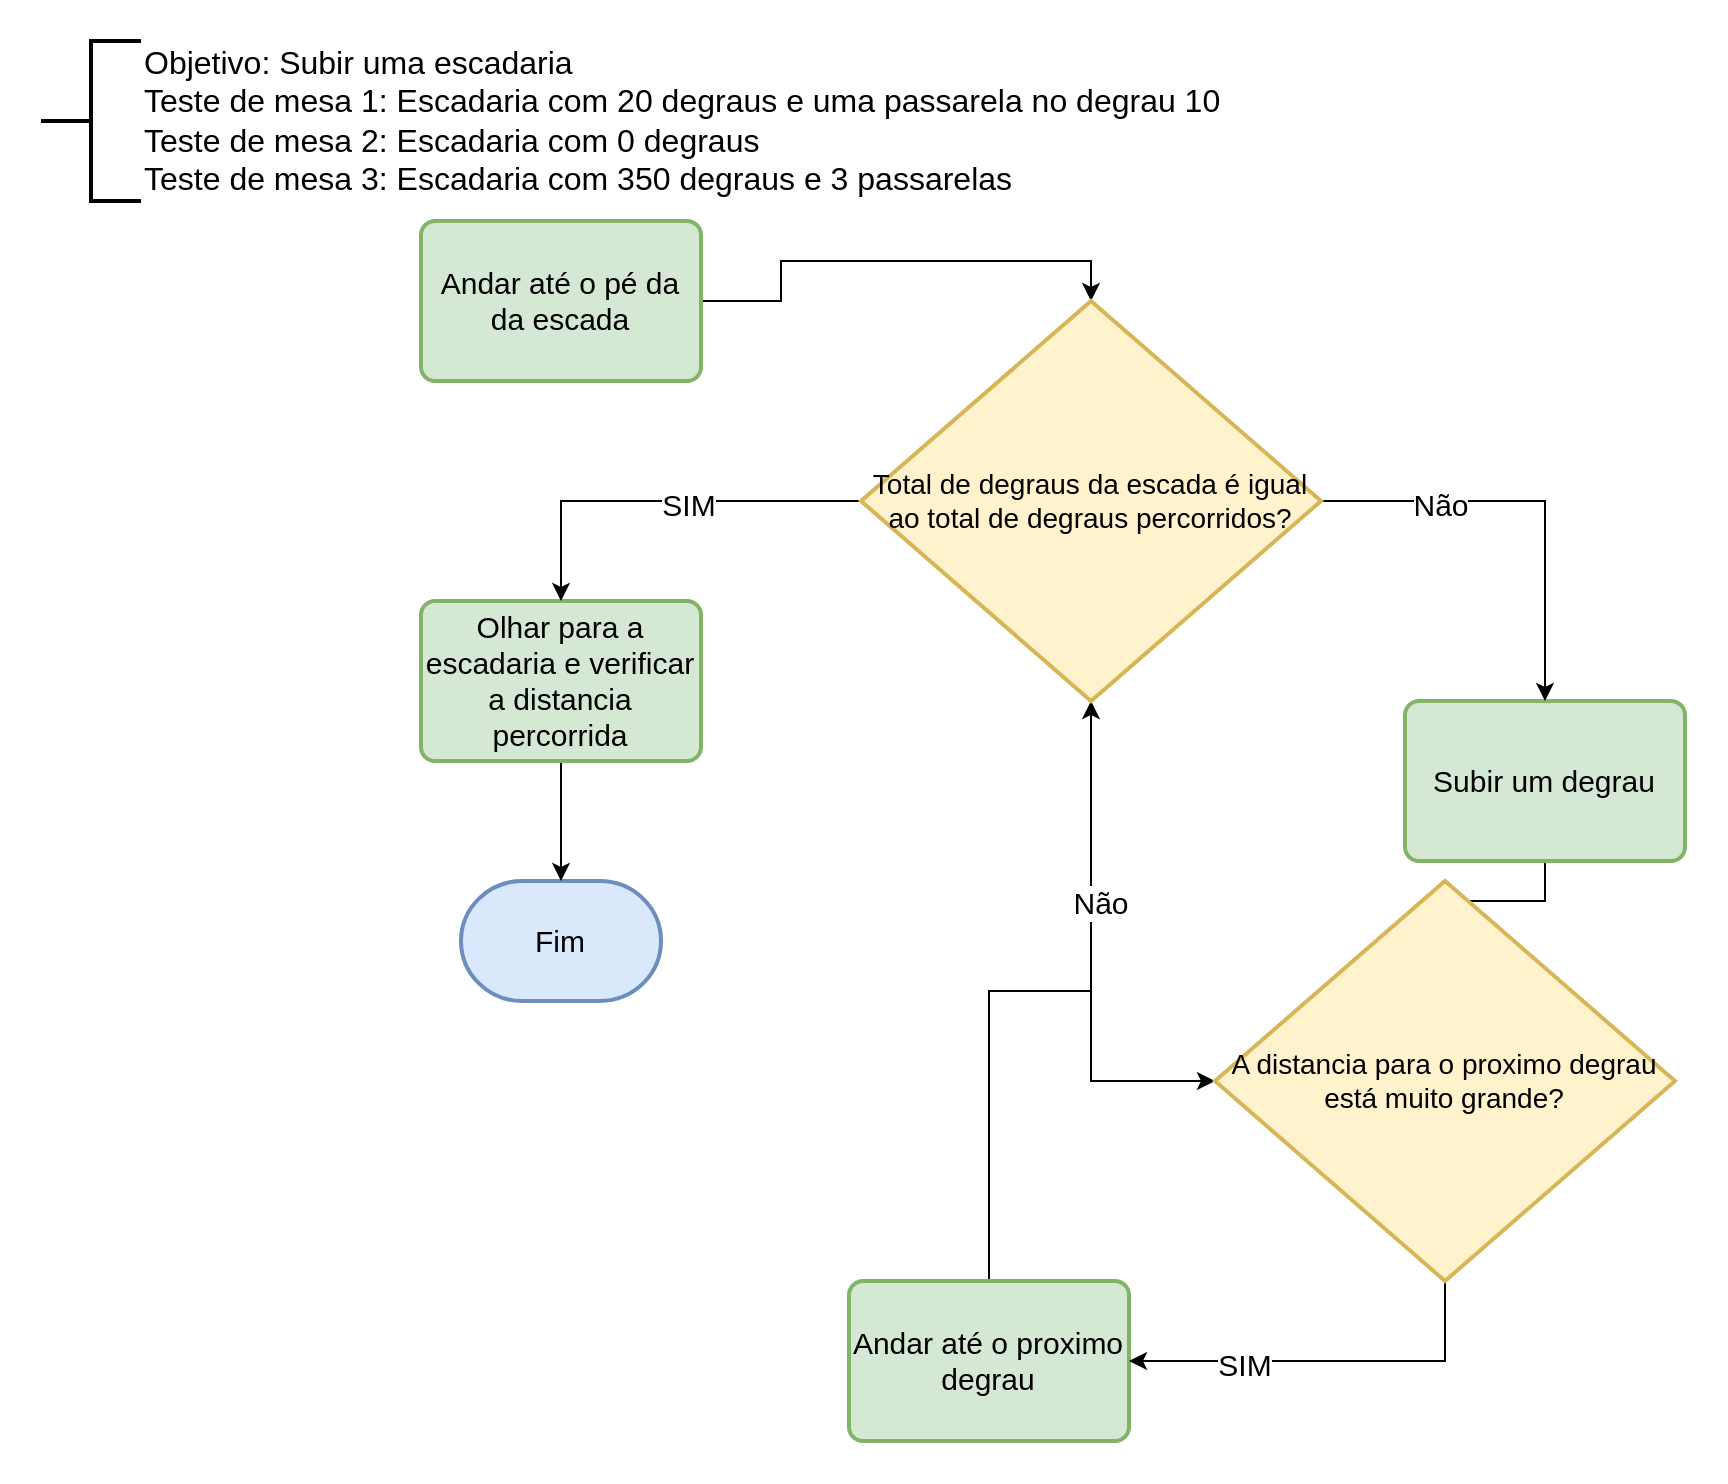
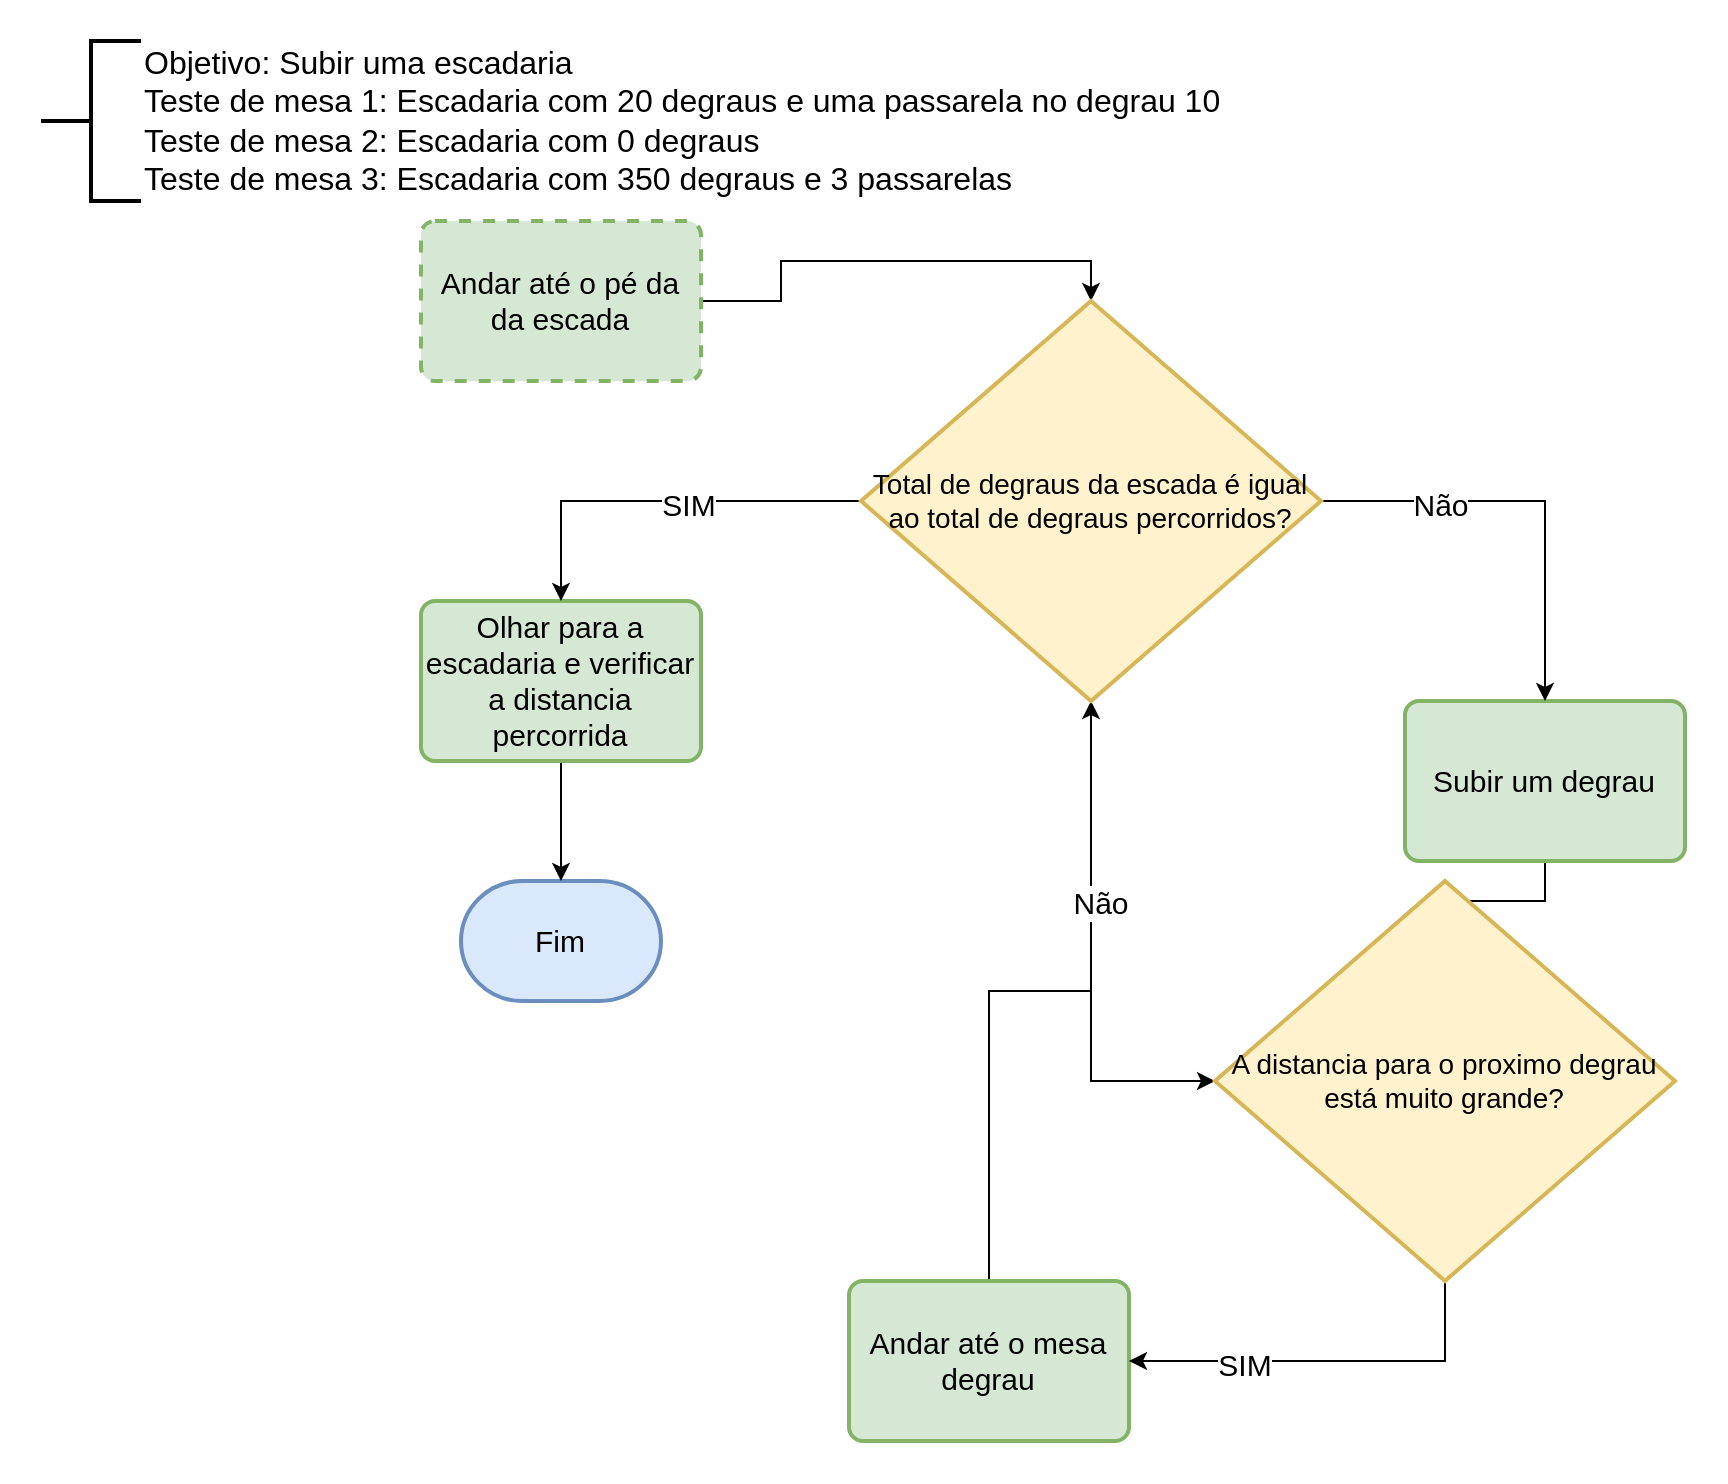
(561, 301) -> (561, 301)
(989, 1361) -> (989, 1361)
